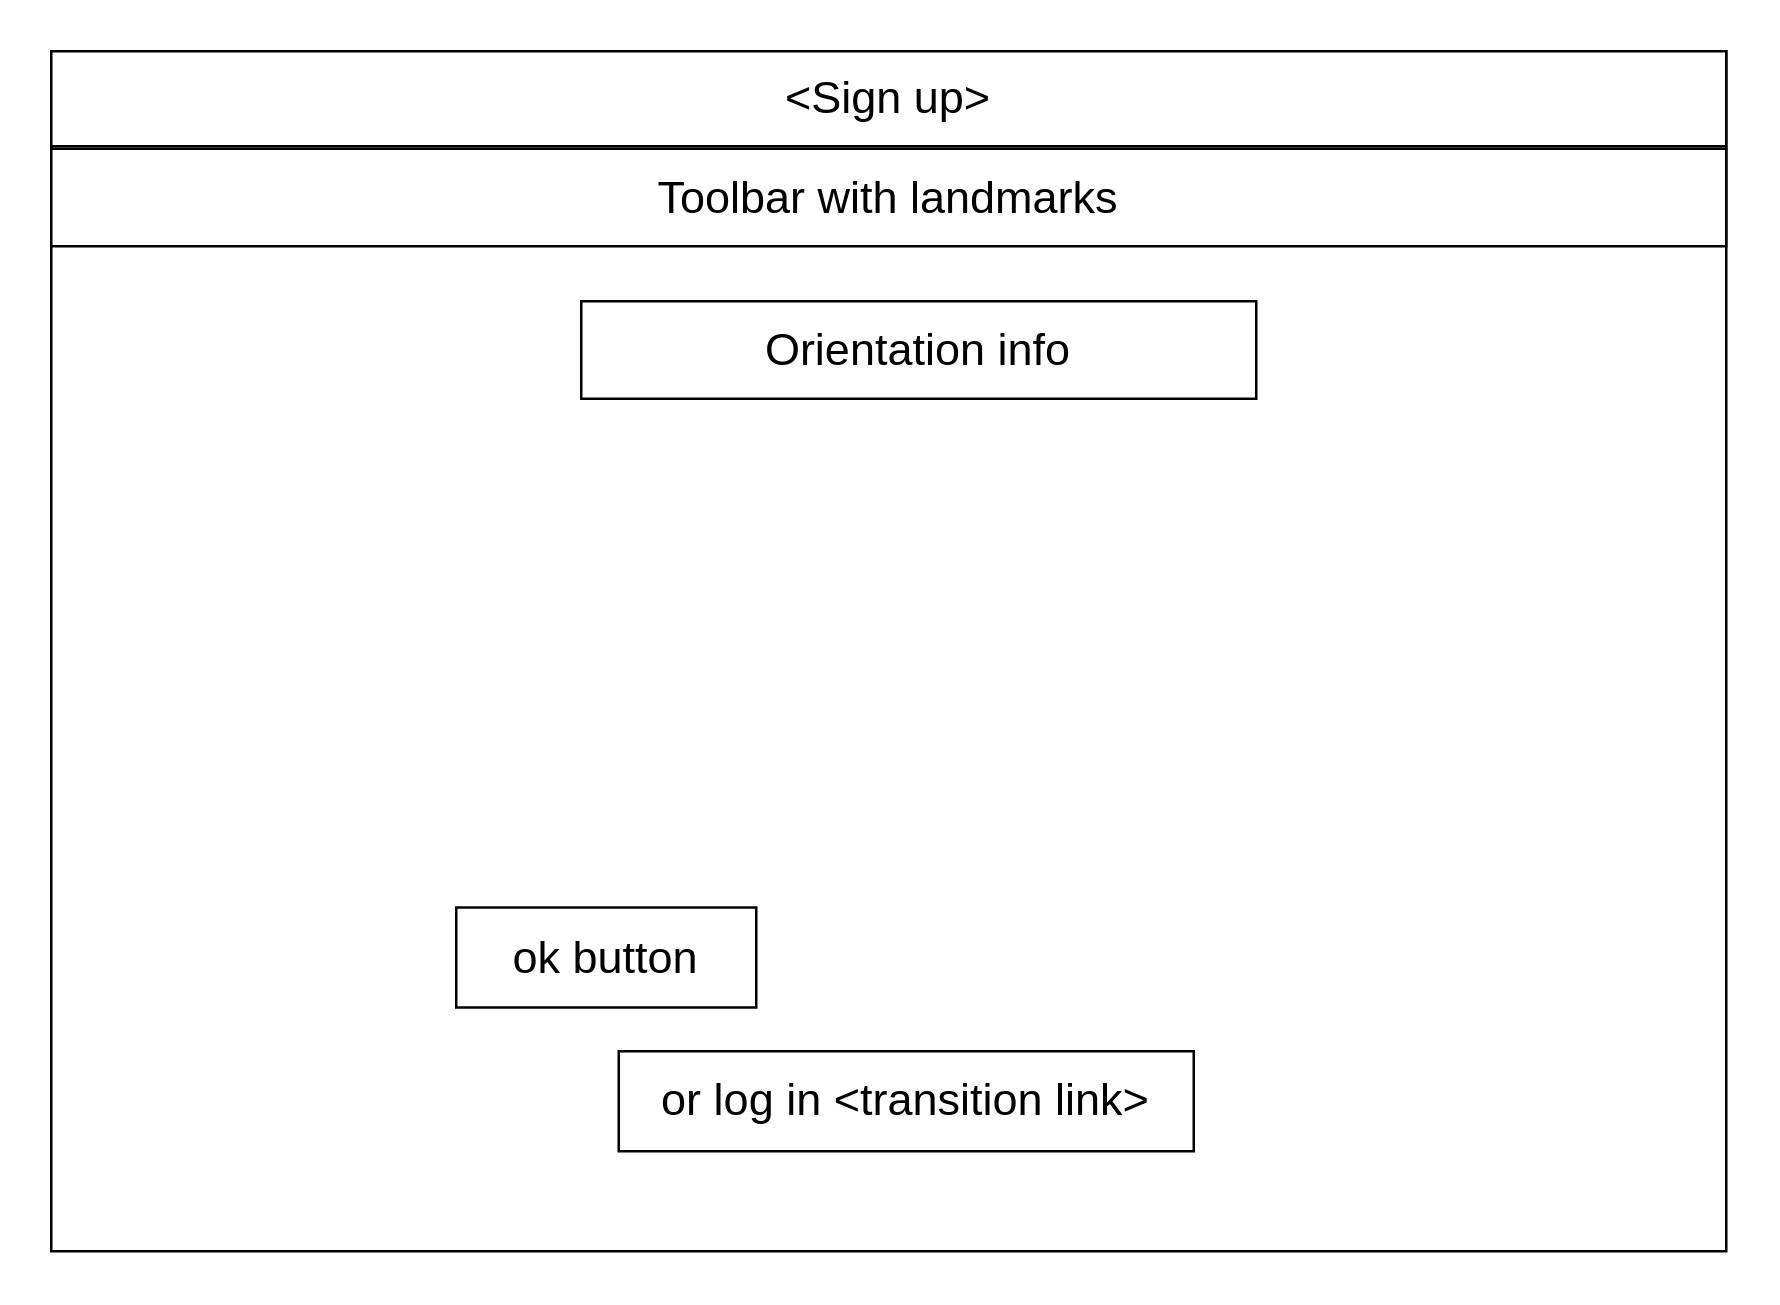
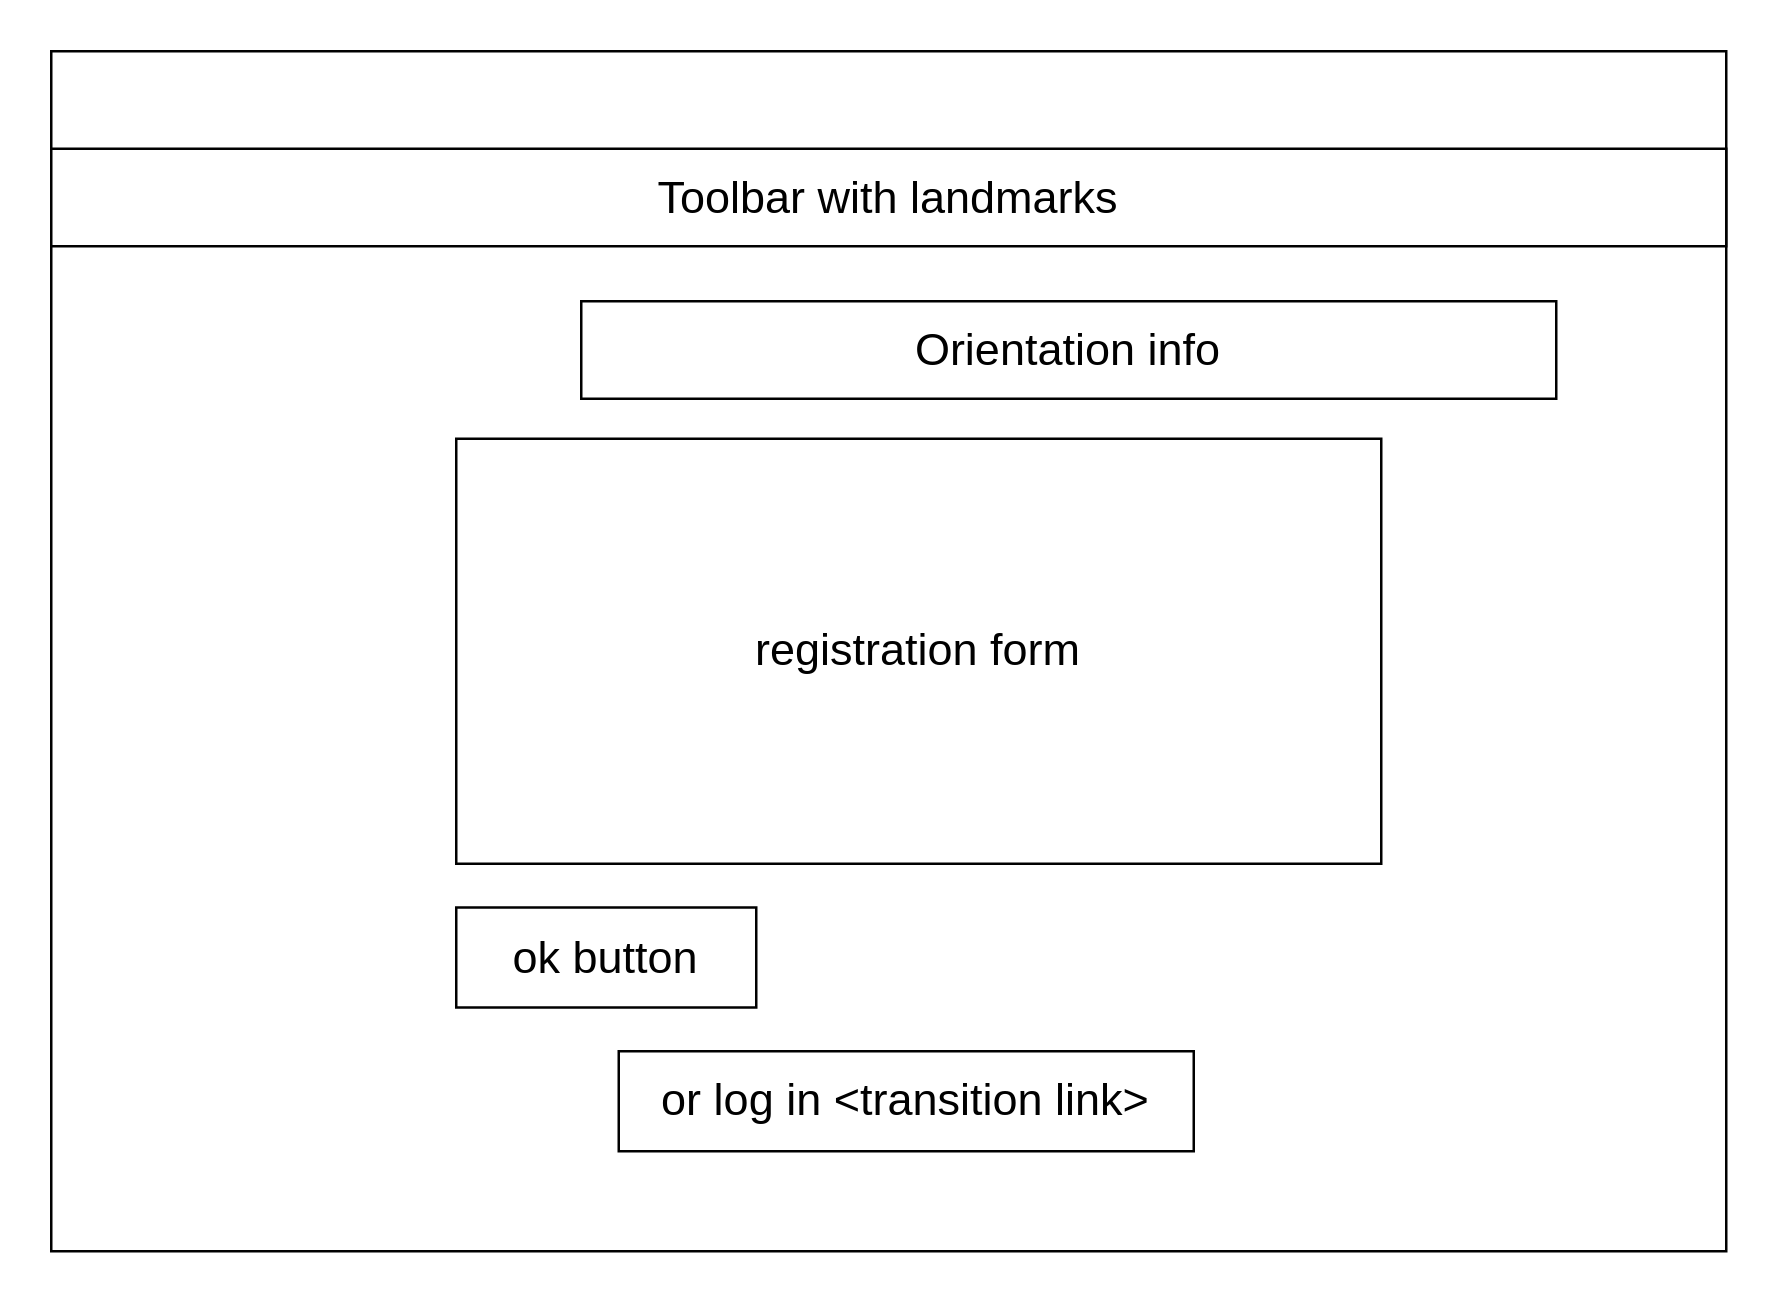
(889, 99) -> none
(919, 350) -> (1069, 350)
none -> (919, 651)
